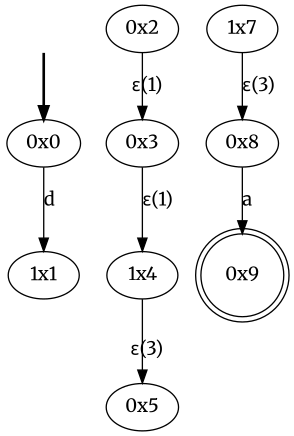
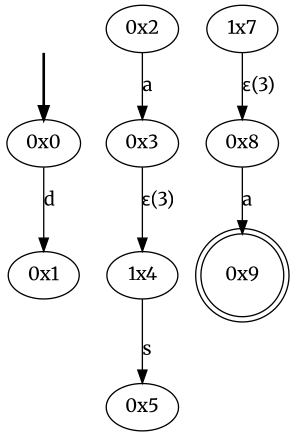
(148, 86) -> (148, 86)
(158, 201) -> (158, 201)
(44, 275) -> (44, 275)
(147, 350) -> (147, 350)
